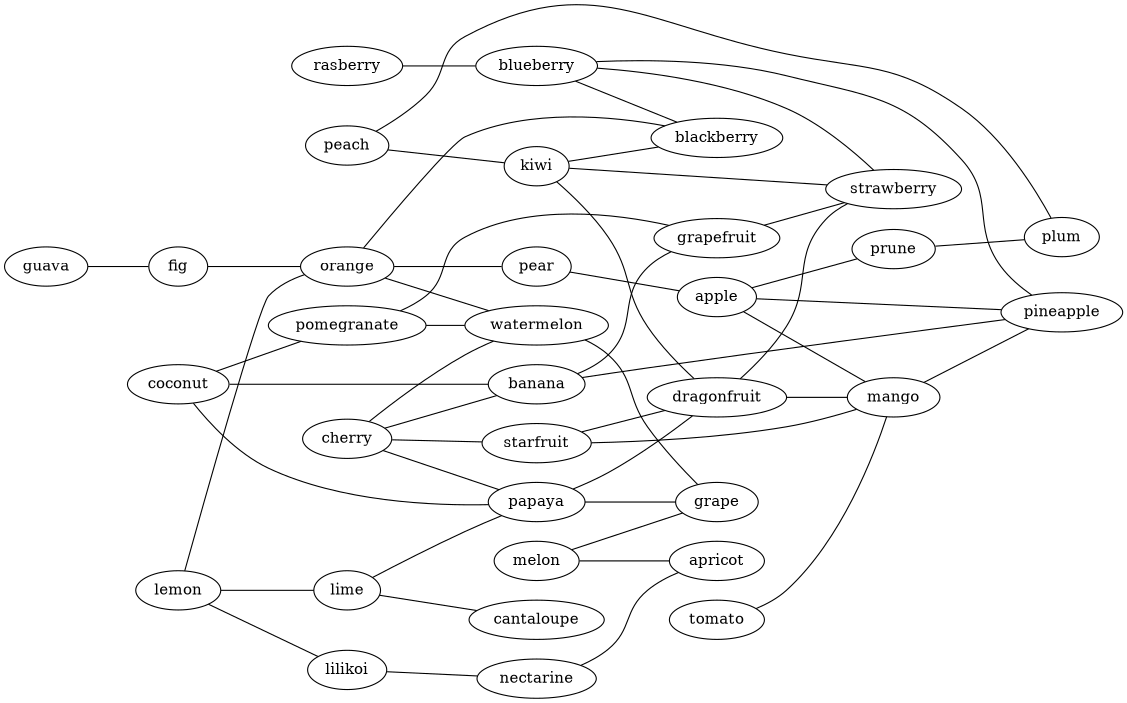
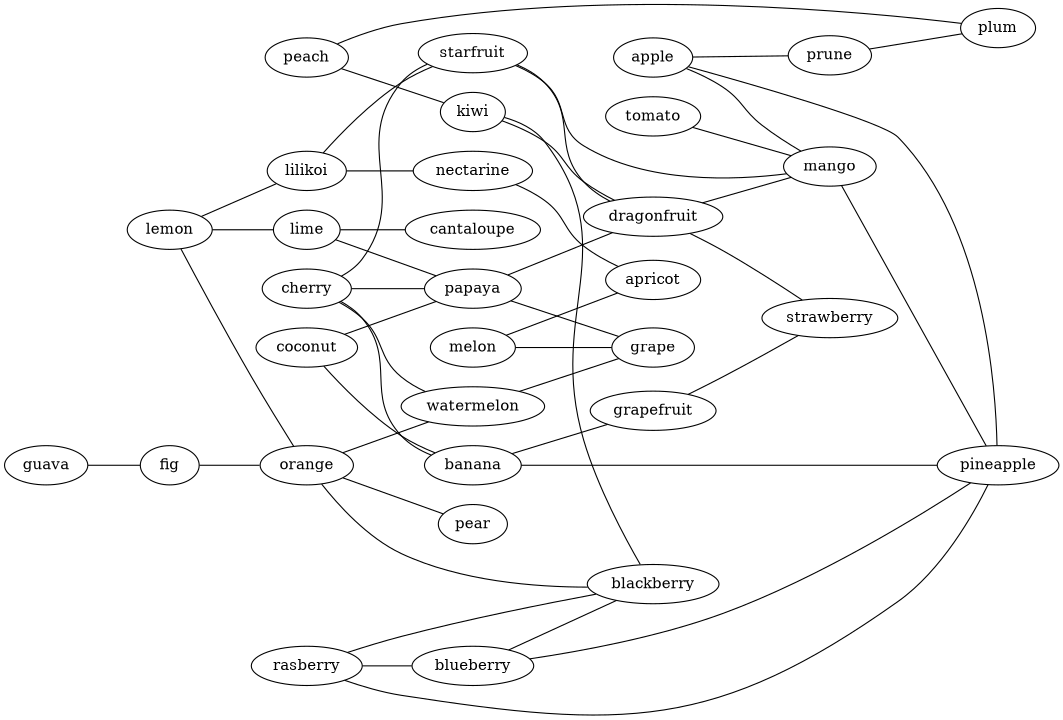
(746, 94) -> none
none -> (373, 104)
(698, 177) -> none
(619, 280) -> none
(347, 325) -> none
none -> (471, 620)
none -> (706, 700)
